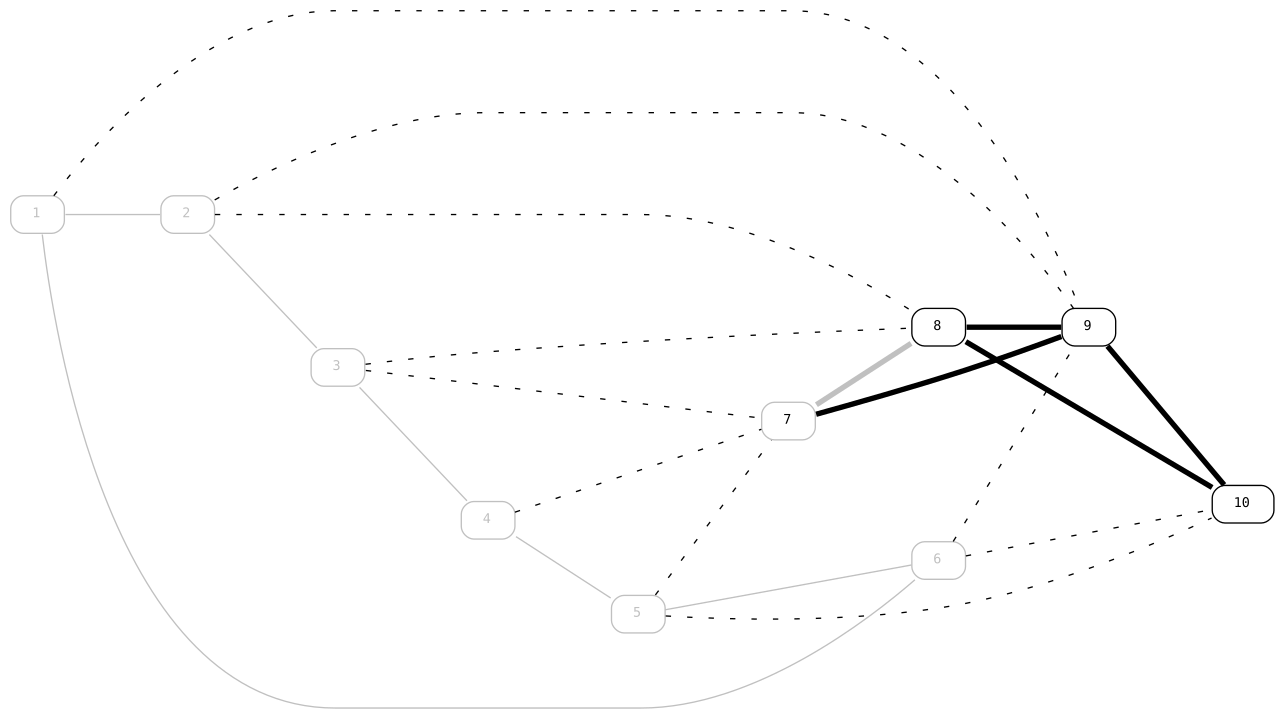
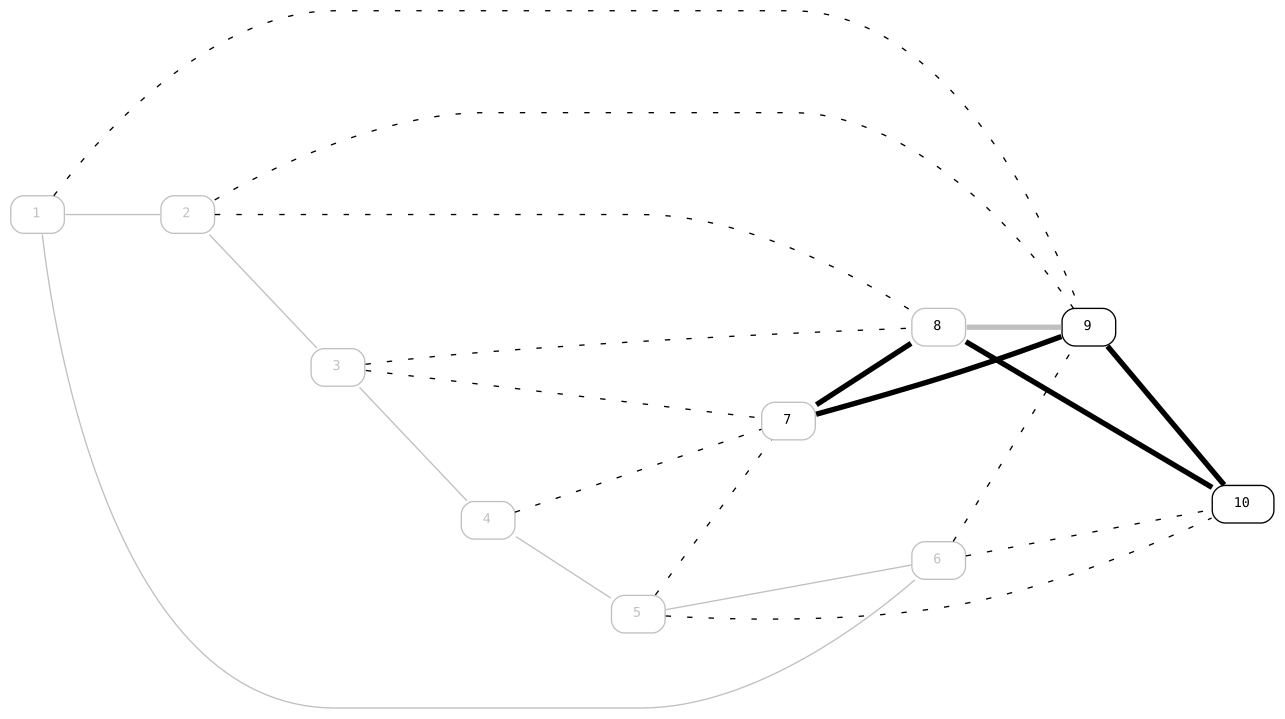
(939, 327) -> (939, 327)
(1014, 327) -> (1014, 327)
(864, 374) -> (864, 374)
